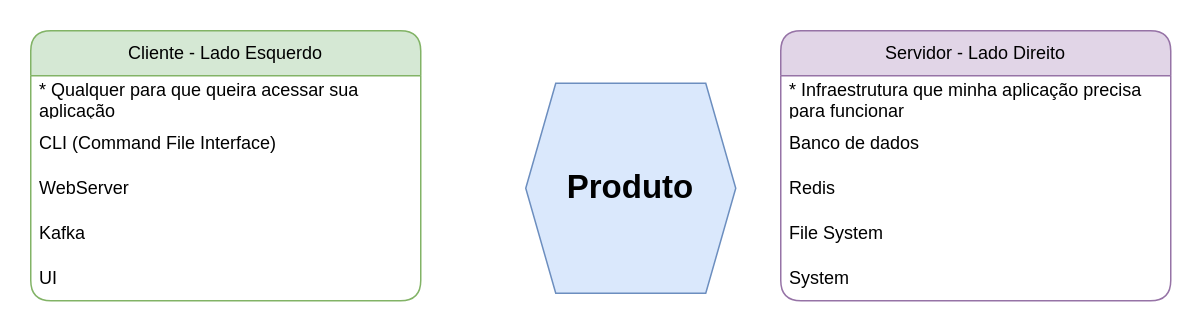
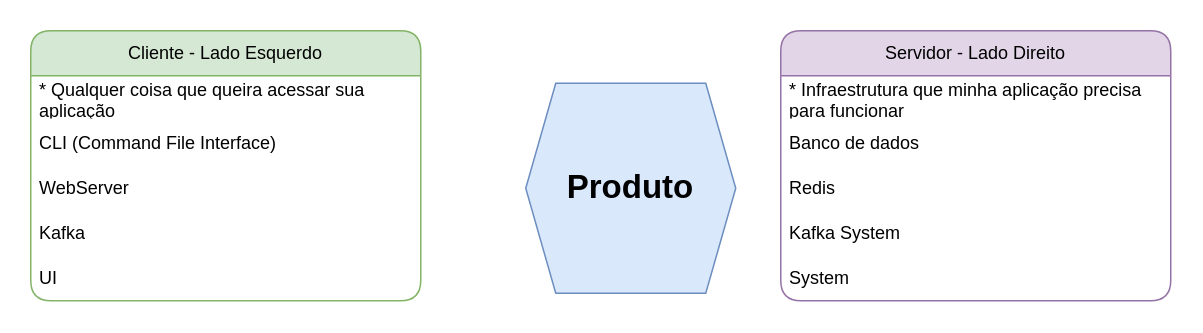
(227, 98) -> (227, 98)
(838, 233) -> (848, 233)
